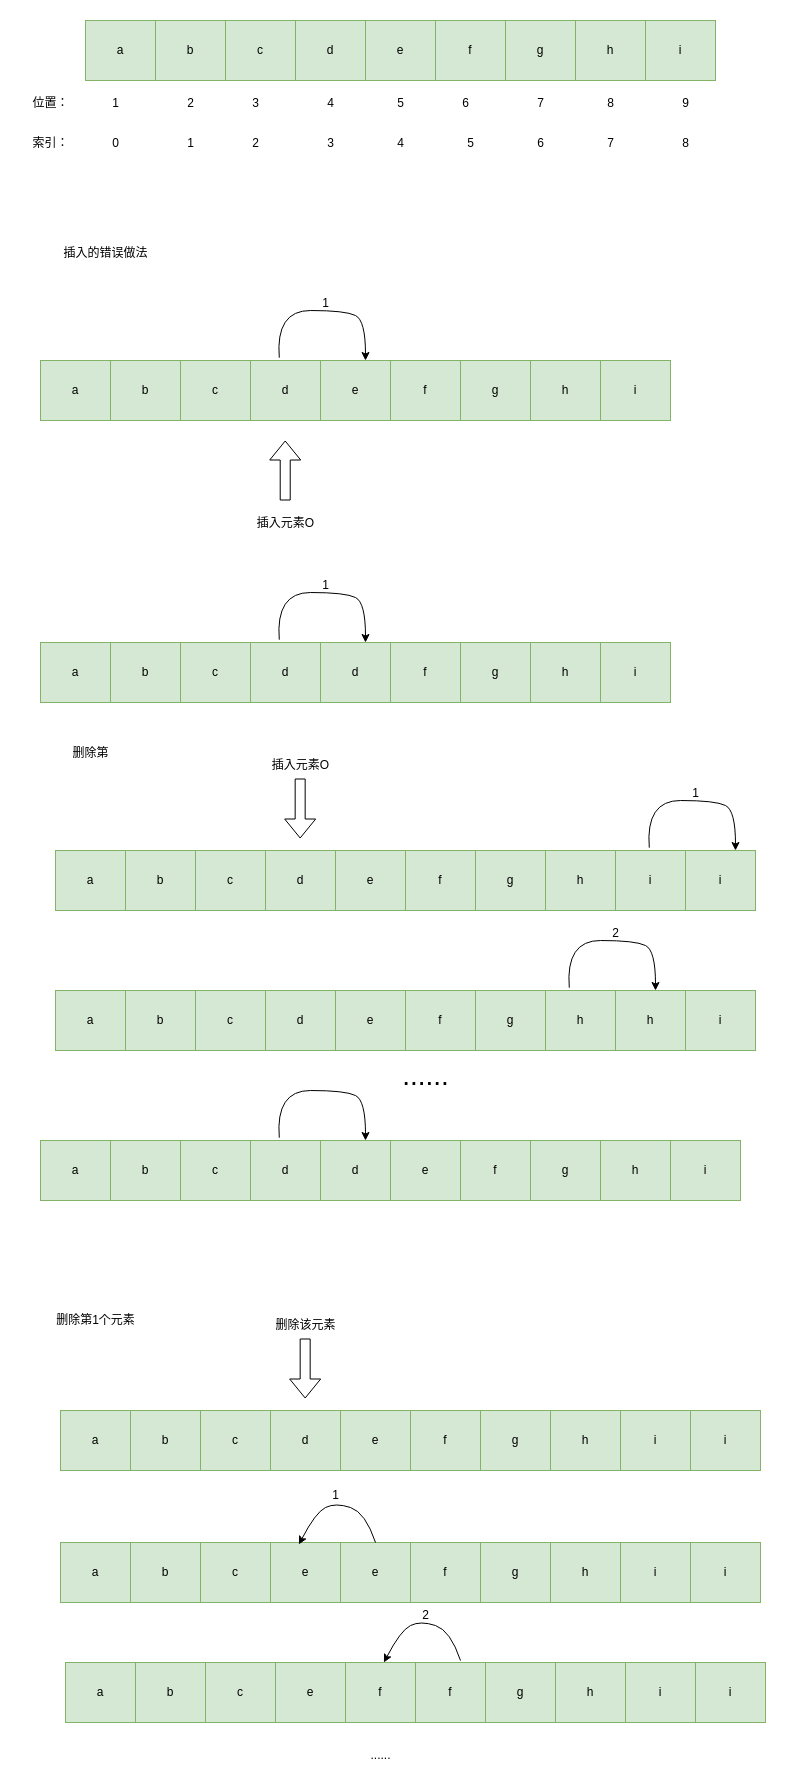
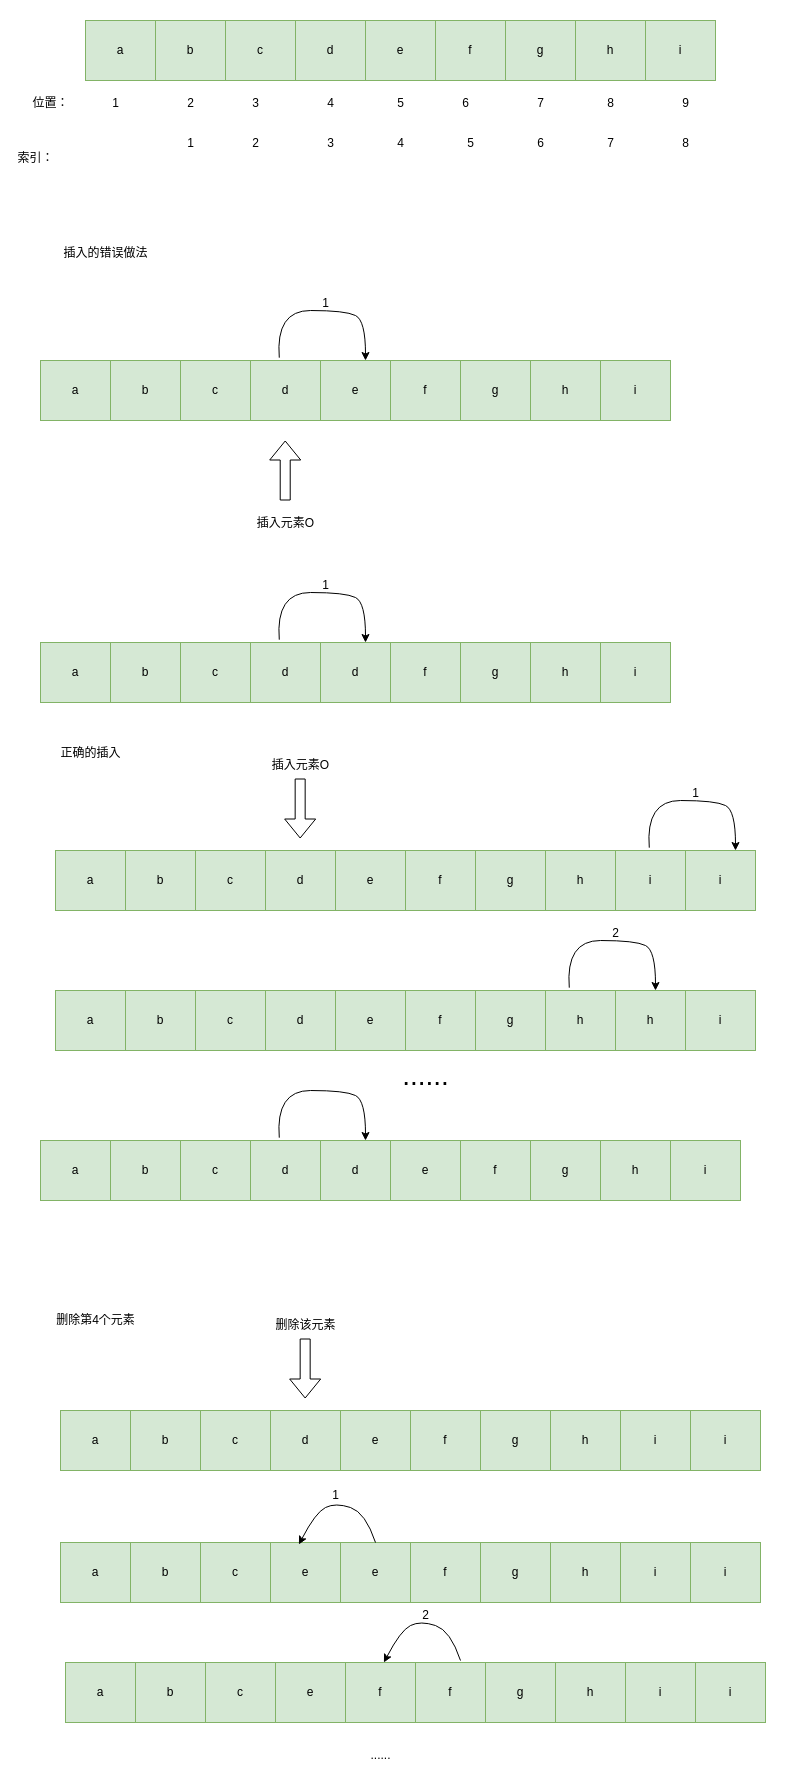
(51, 144) -> (36, 159)
(116, 144) -> none
(91, 761) -> (91, 761)
(96, 1321) -> (96, 1321)
